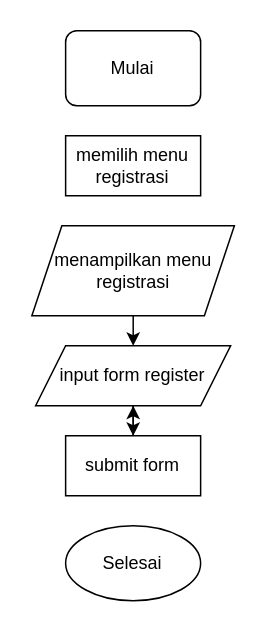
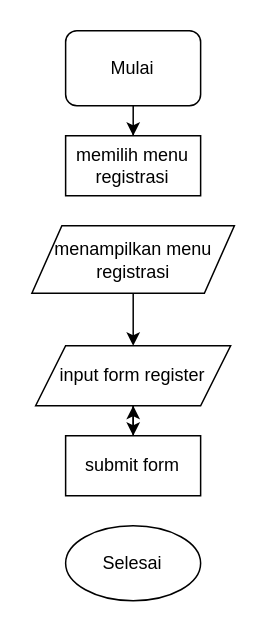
none -> (133, 126)
(133, 271) -> (133, 260)
